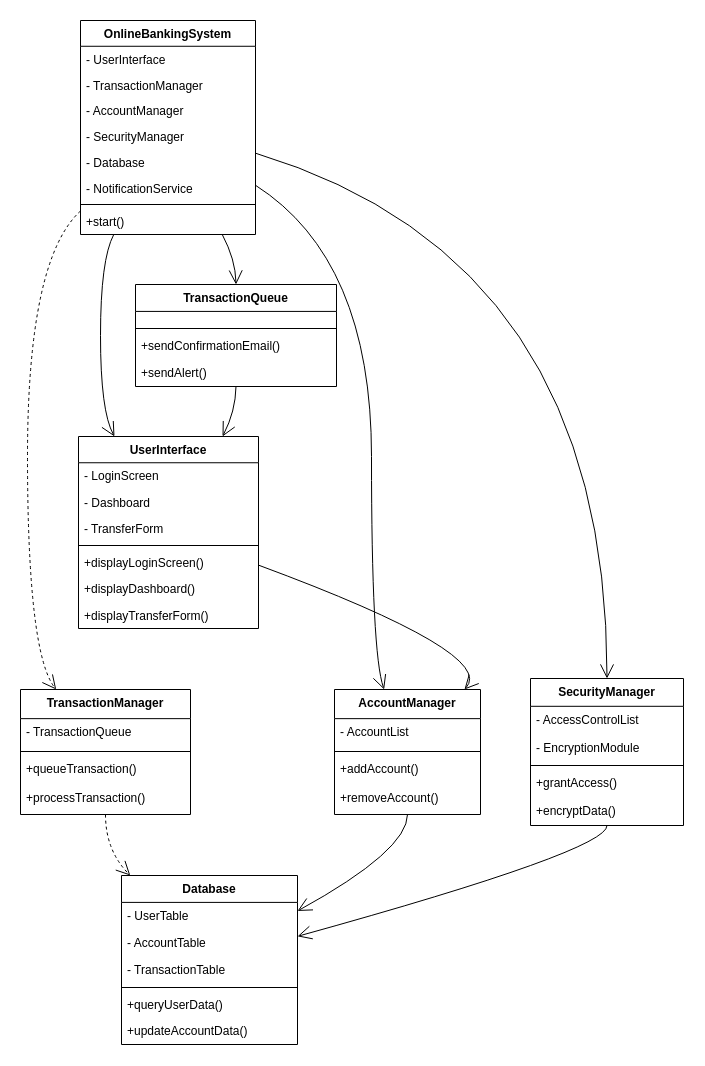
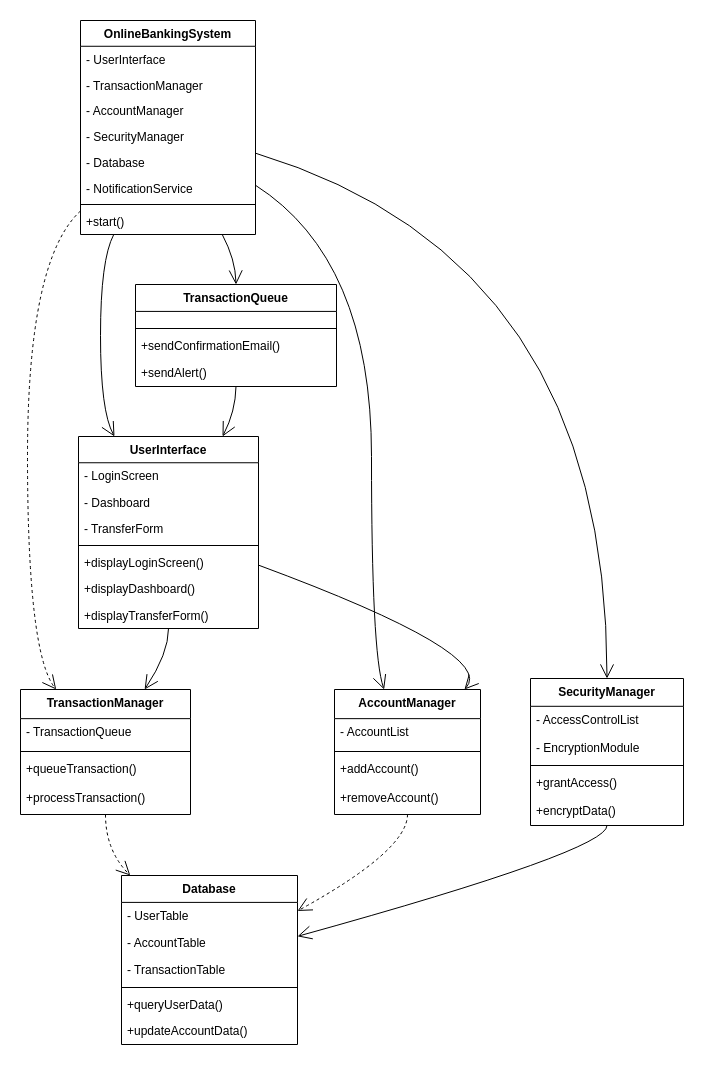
none -> (161, 660)
(362, 871) -> (362, 871)
